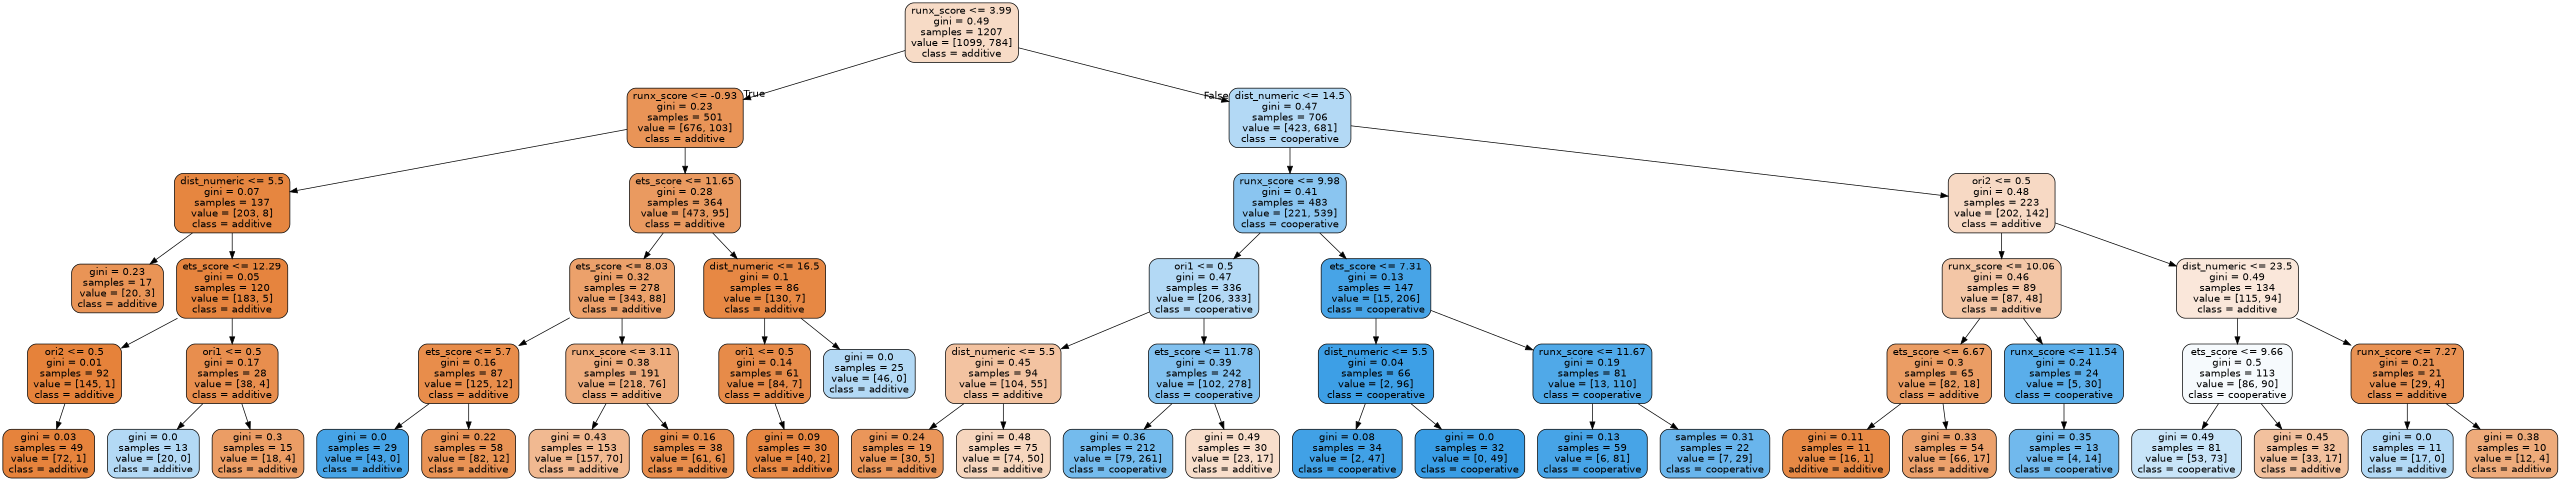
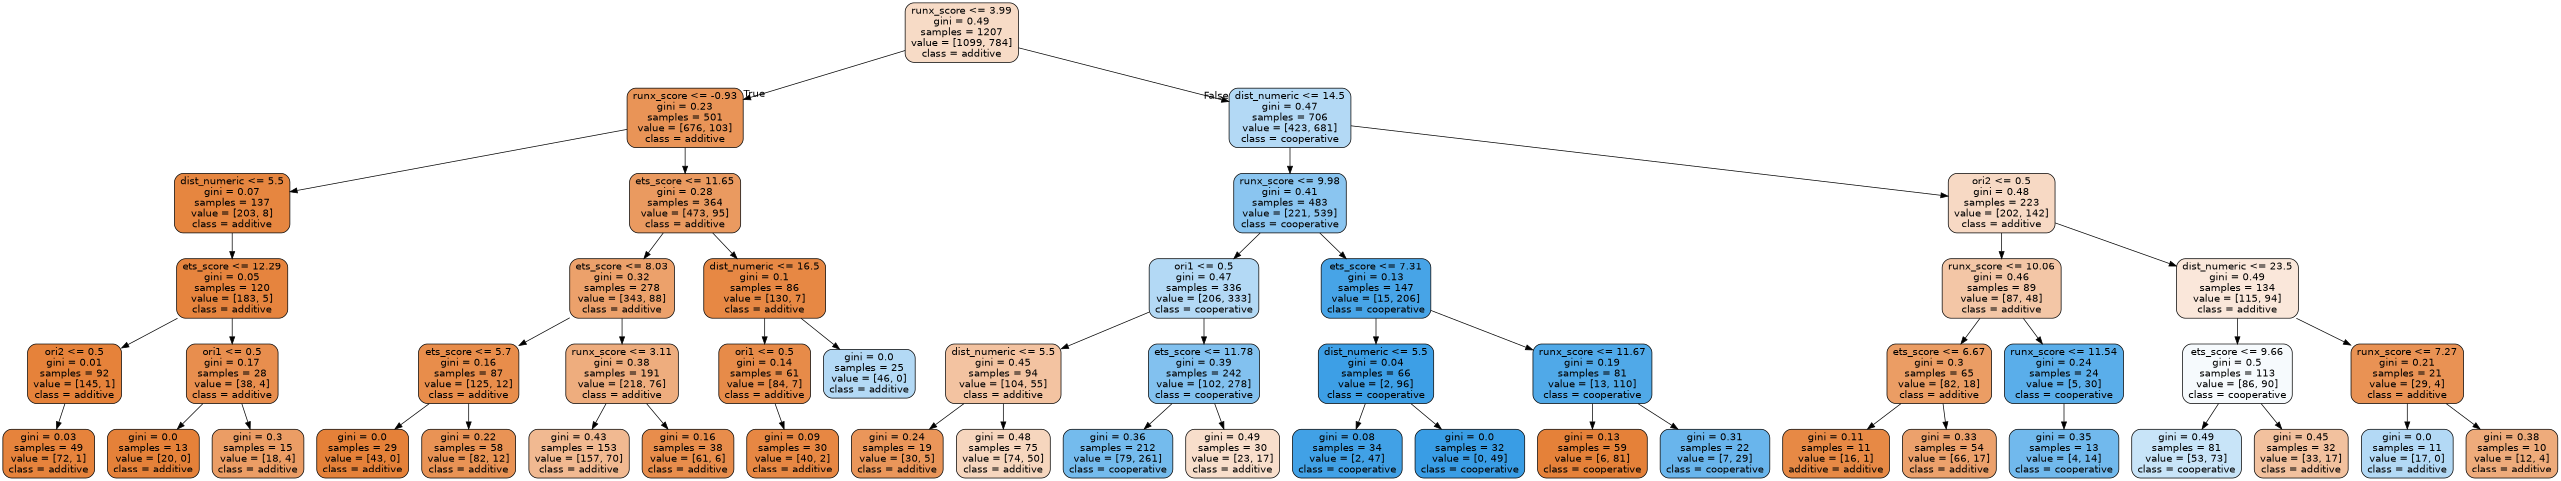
(118, 288) -> none
(153, 454) -> (153, 454)
(363, 454) -> (363, 454)
(1592, 454) -> (1592, 454)
(1715, 454) -> (1715, 454)
